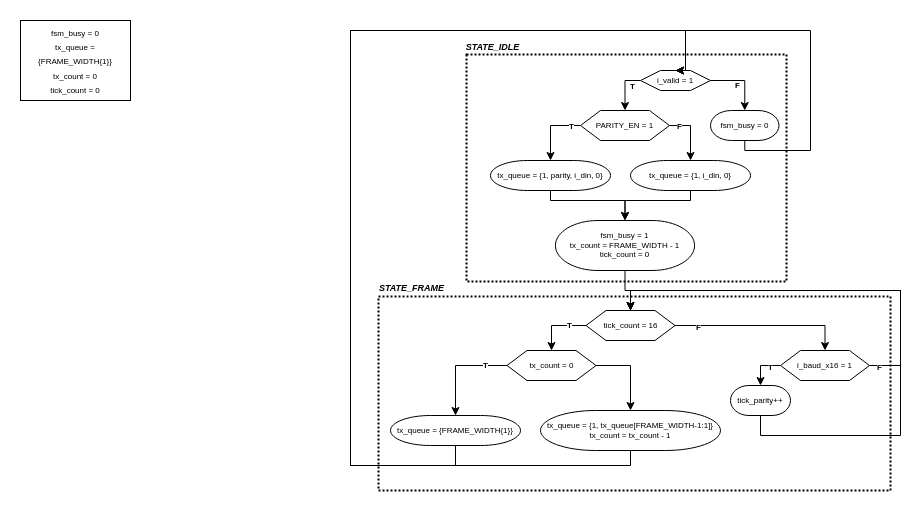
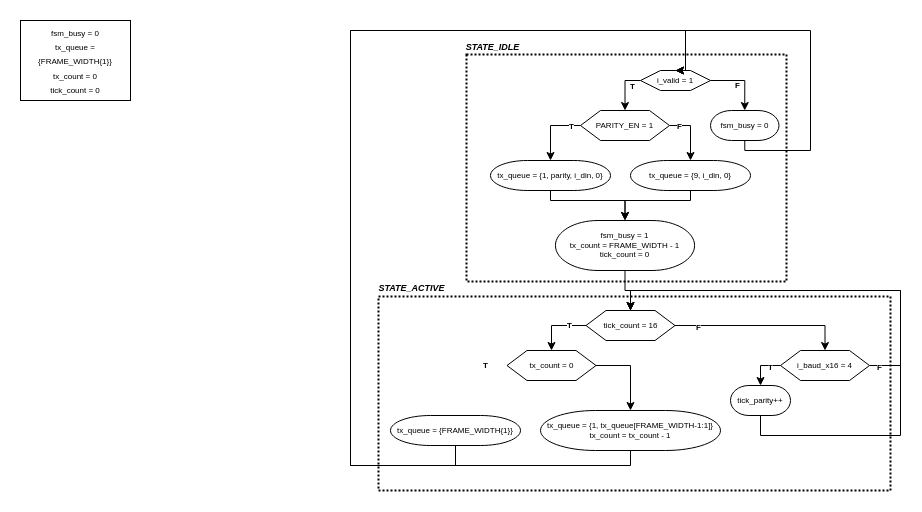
(691, 176) -> (691, 176)
(412, 289) -> (412, 289)
(460, 366) -> none
(825, 366) -> (825, 366)
